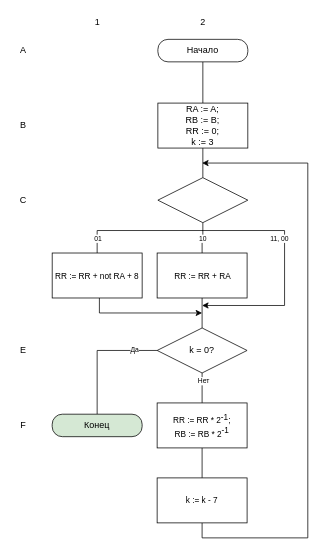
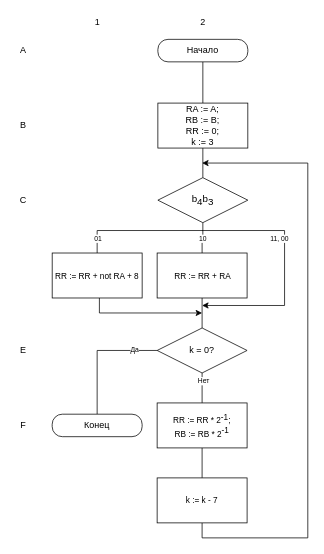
none -> (203, 200)
(97, 426) -> (97, 426)
